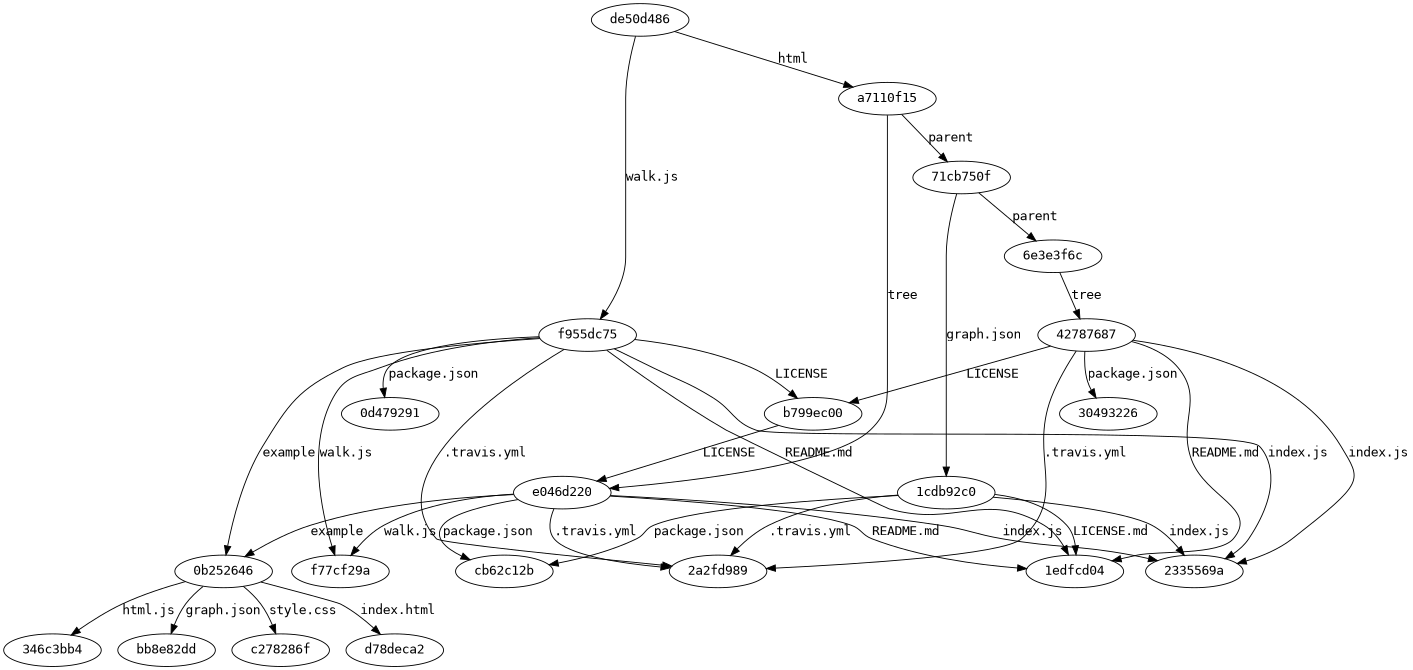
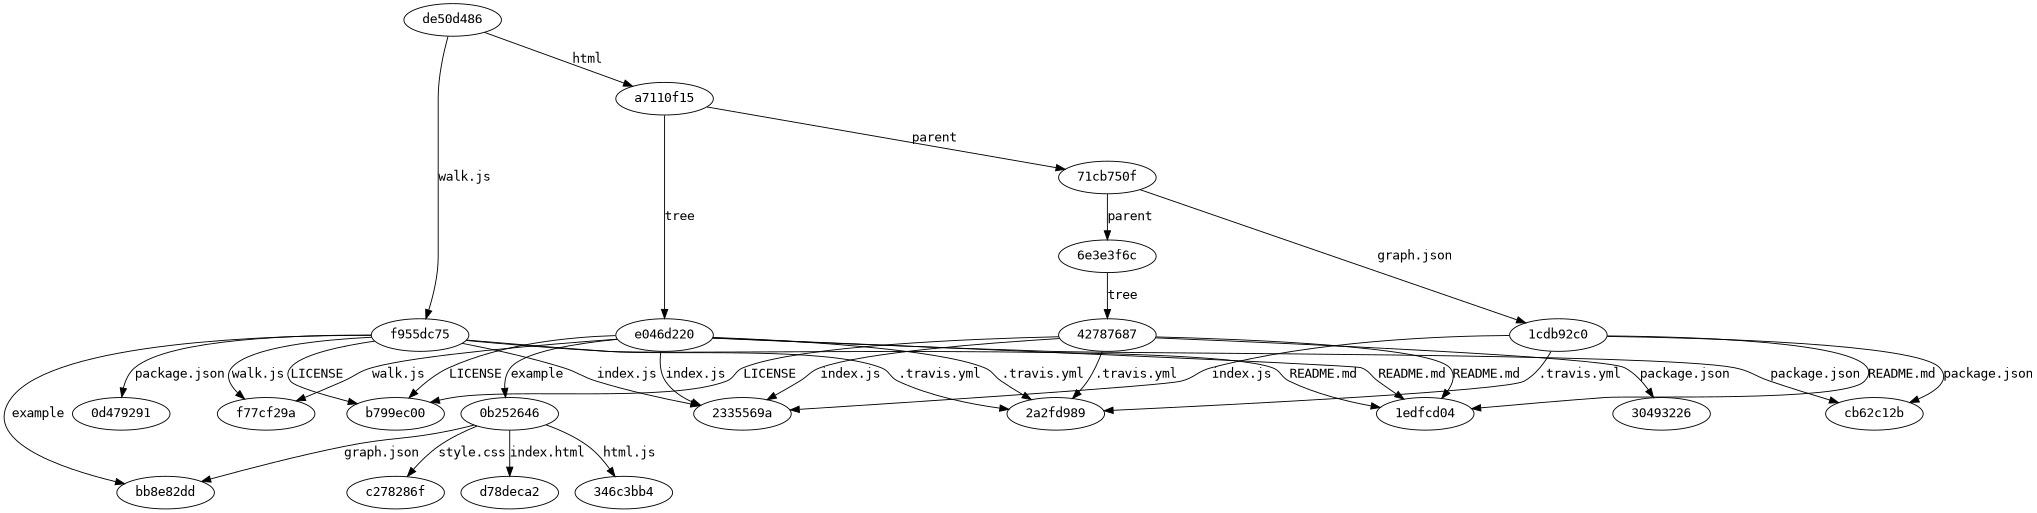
(334, 373) -> (109, 356)
(692, 452) -> (475, 358)
(1111, 532) -> (1902, 374)
